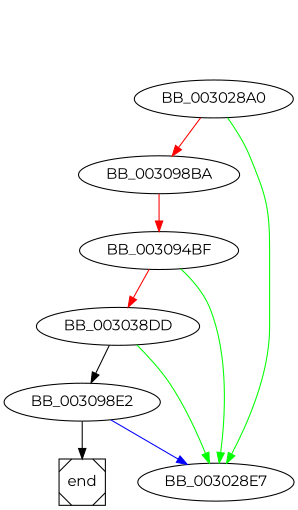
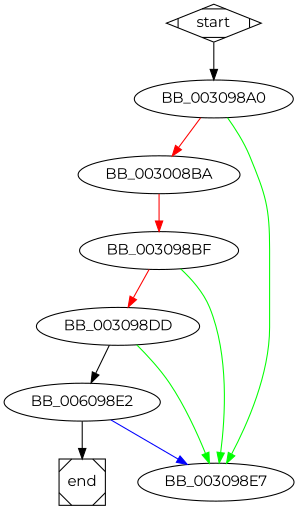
none -> (214, 23)
(214, 99) -> (214, 99)
(159, 175) -> (159, 175)
(159, 251) -> (159, 251)
(118, 326) -> (118, 326)
(82, 402) -> (82, 402)
(216, 482) -> (216, 482)
